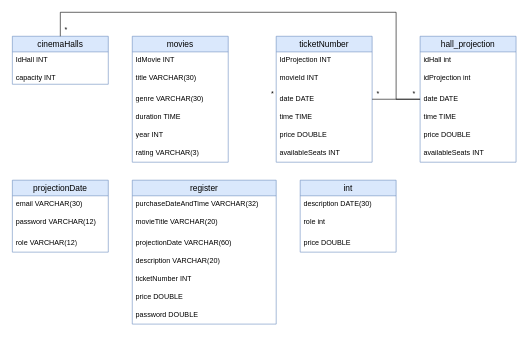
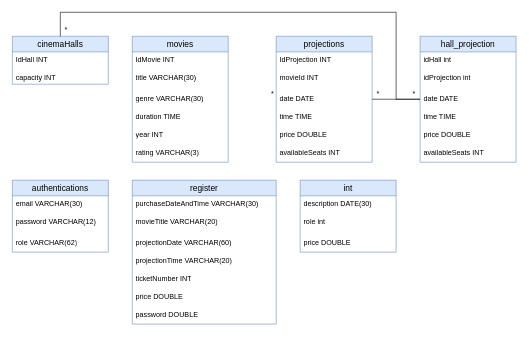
(324, 45) -> (324, 45)
(60, 189) -> (60, 189)
(197, 204) -> (197, 204)
(46, 243) -> (46, 243)
(179, 261) -> (186, 261)
